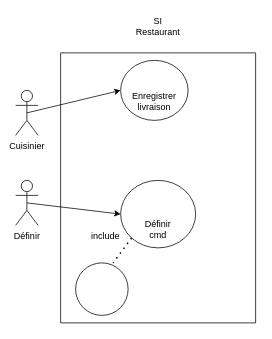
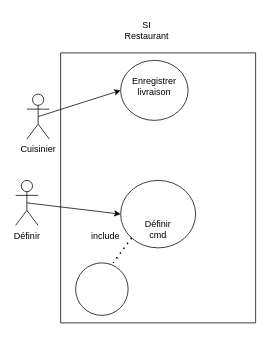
(158, 27) -> (147, 30)
(154, 102) -> (154, 87)
(27, 113) -> (38, 117)
